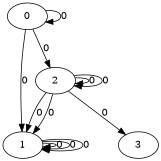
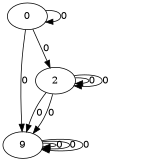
(23, 145) -> (23, 145)
(138, 145) -> none
